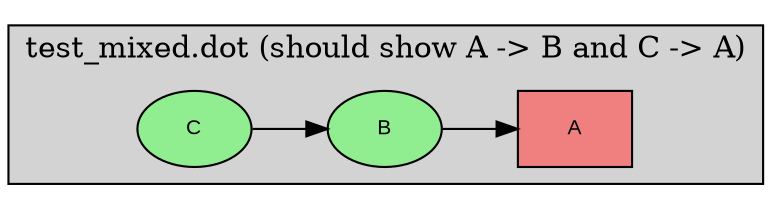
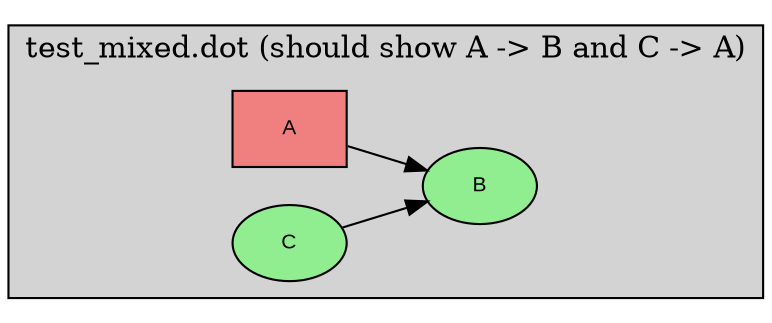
(470, 129) -> (377, 155)
